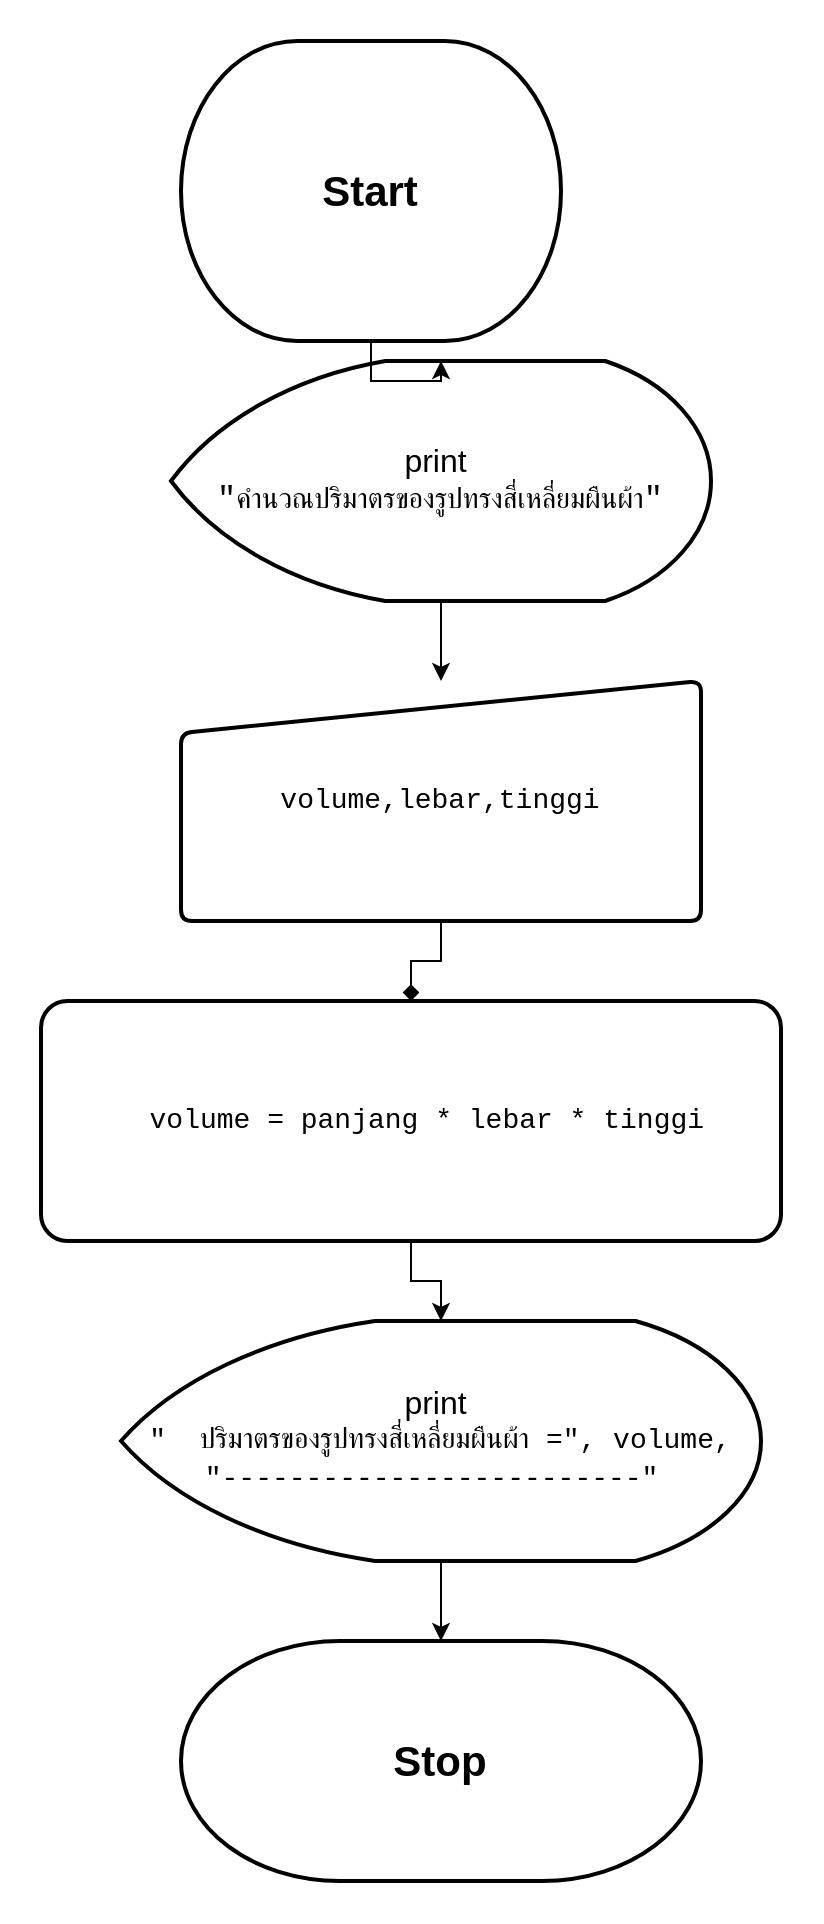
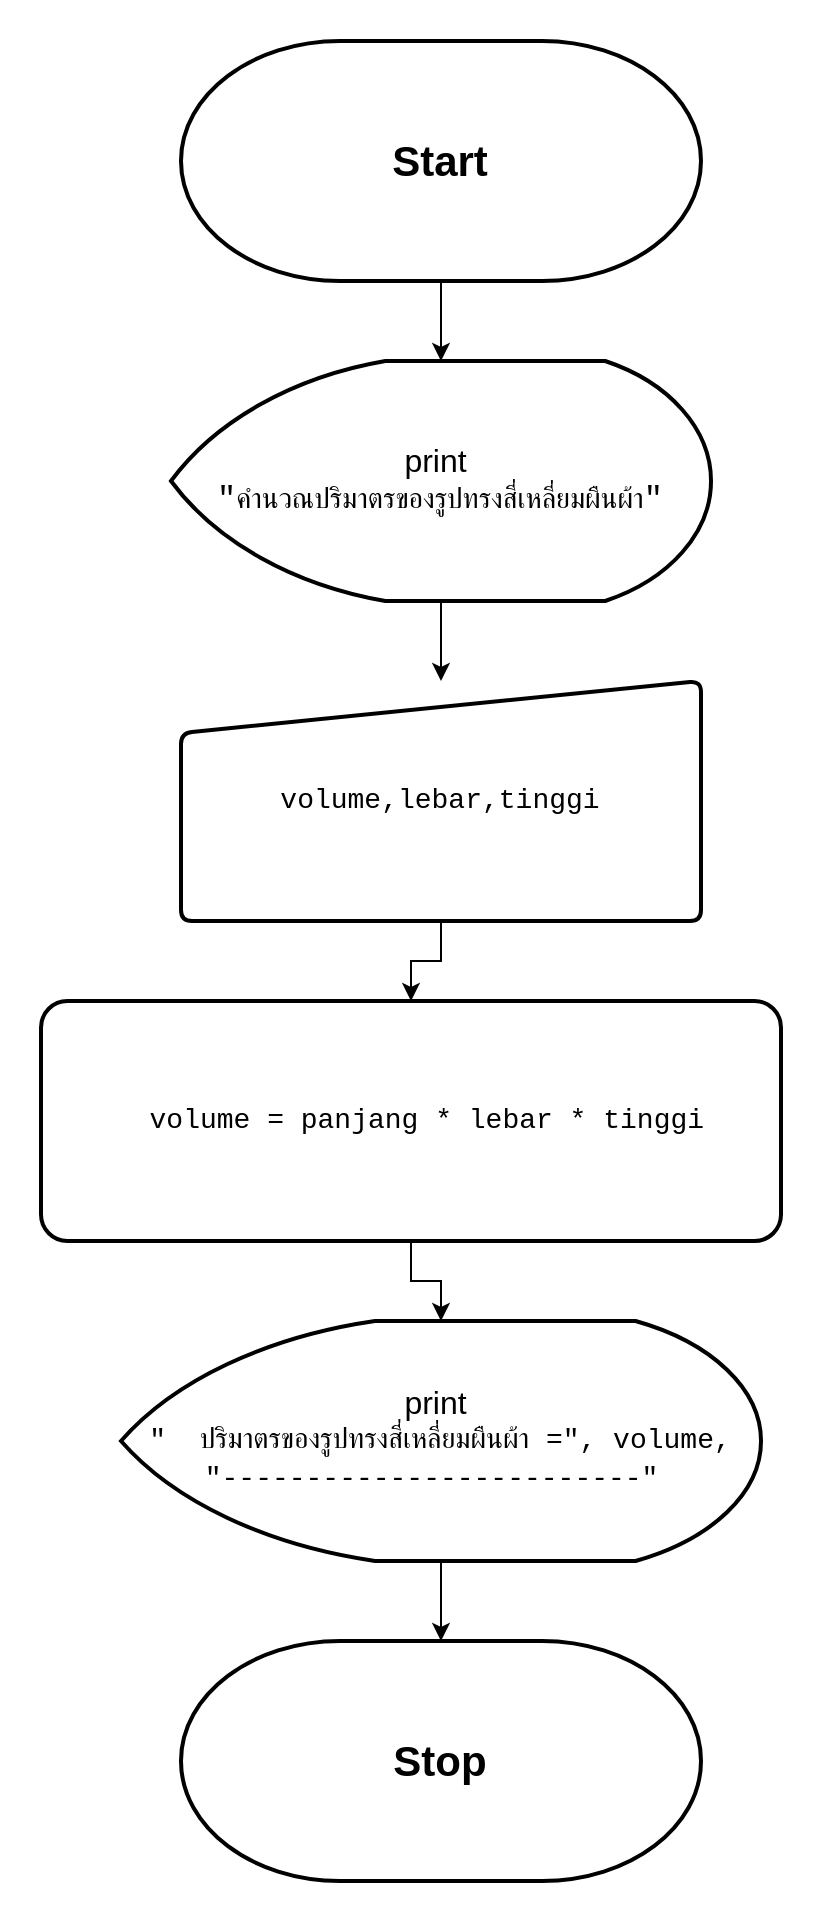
(371, 191) -> (441, 161)
(411, 985) -> (411, 986)
